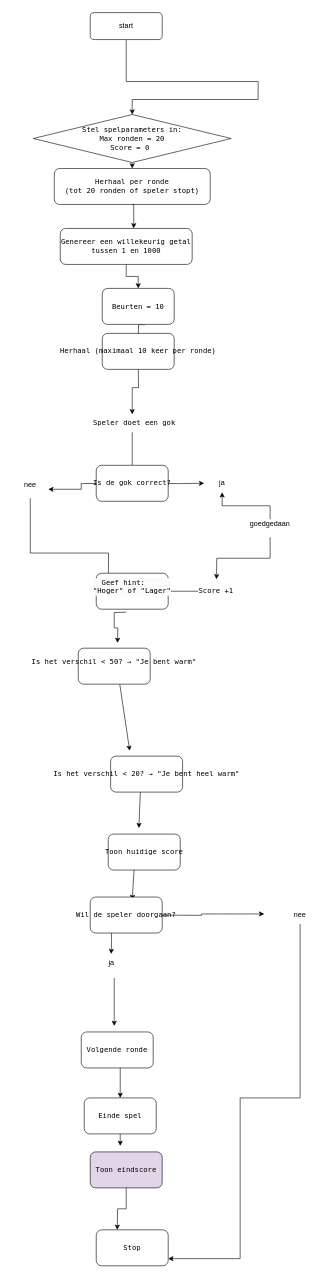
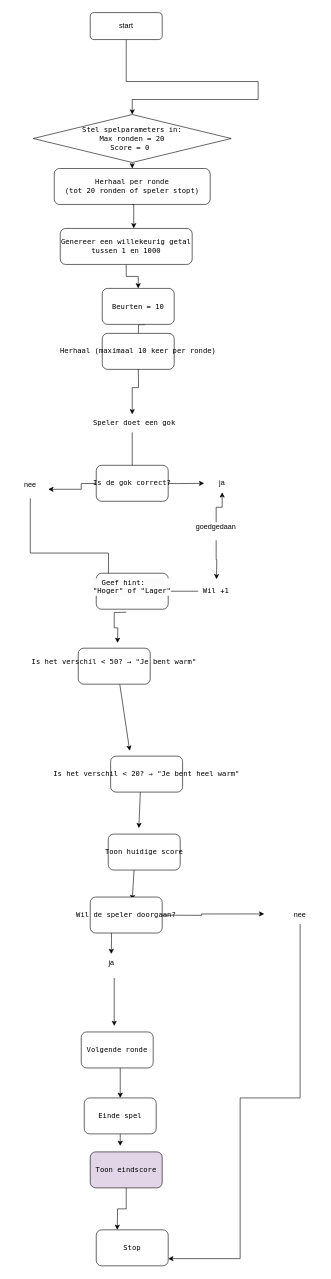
(270, 528) -> (216, 531)
(216, 591) -> (216, 591)
